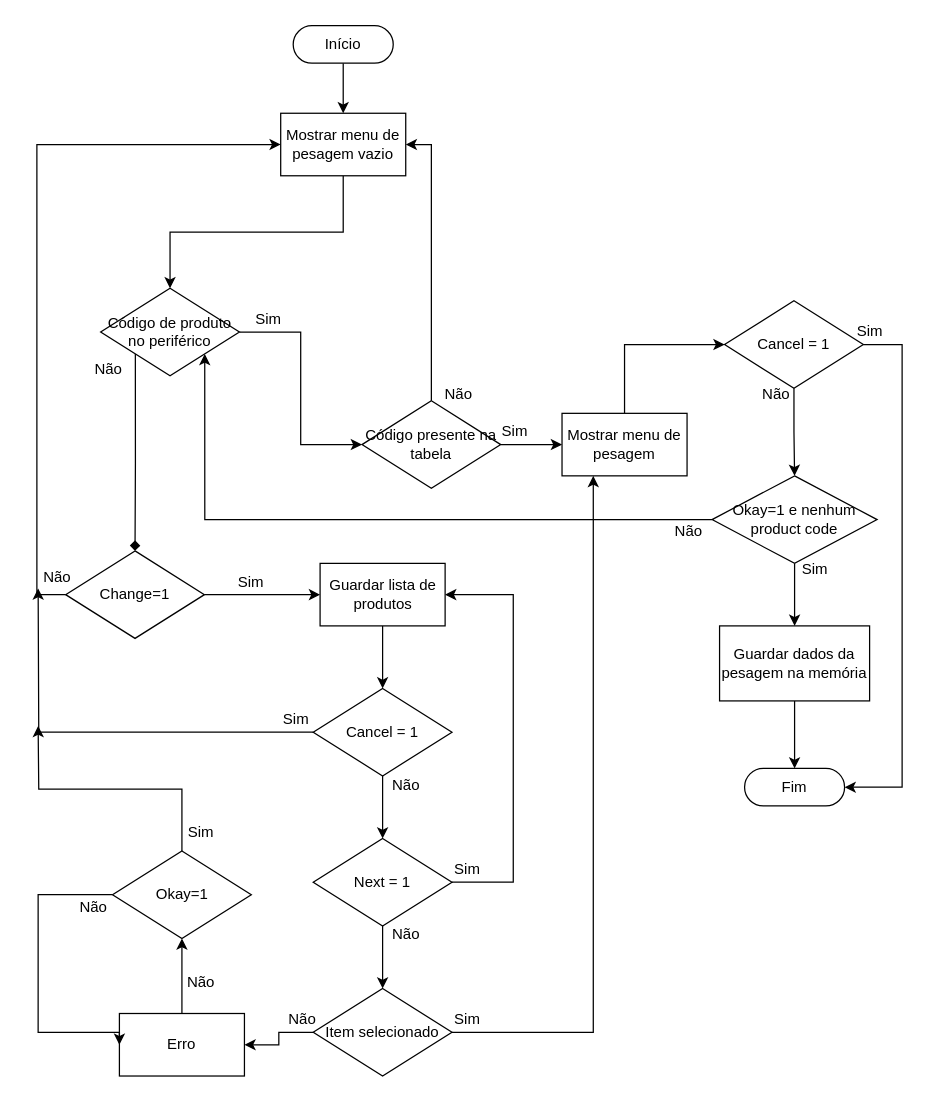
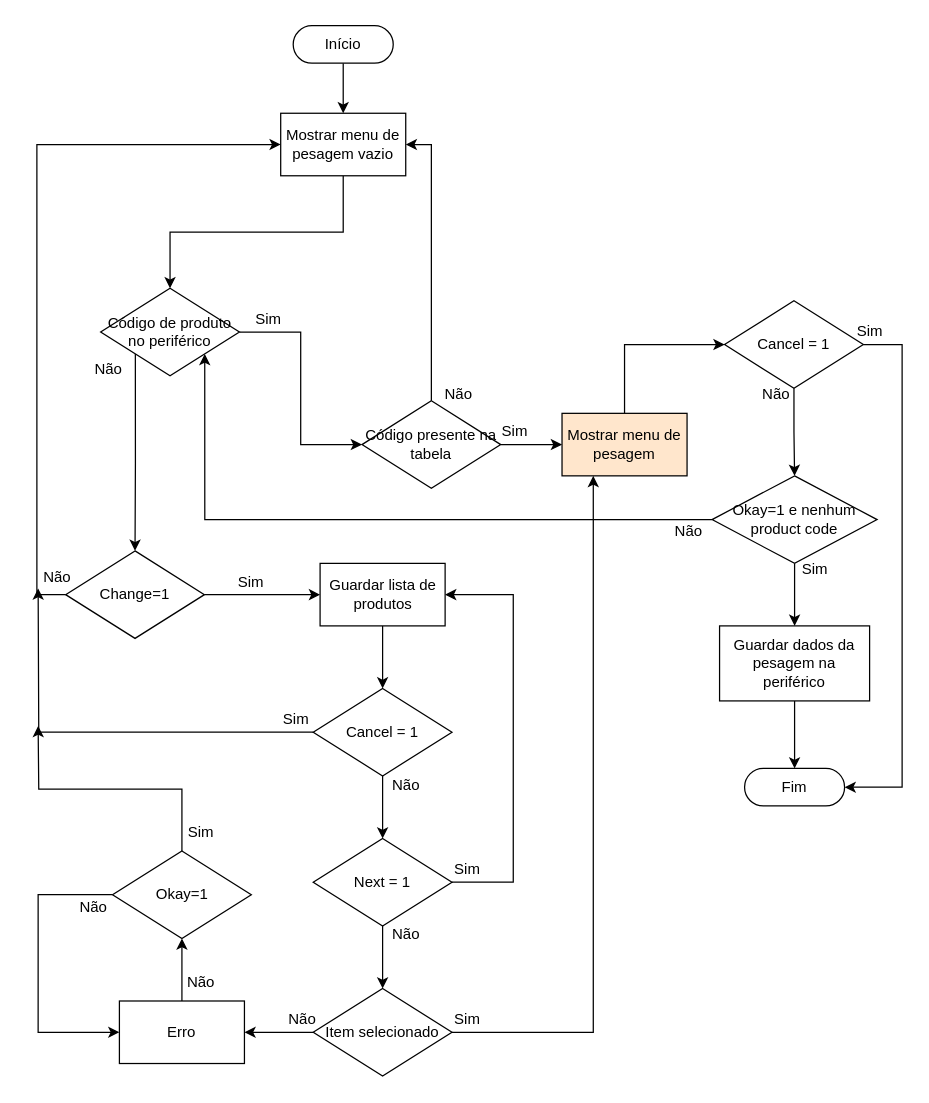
(624, 444) -> (624, 444)
(135, 540) -> (135, 541)
(794, 663) -> (794, 663)
(182, 1044) -> (182, 1032)
